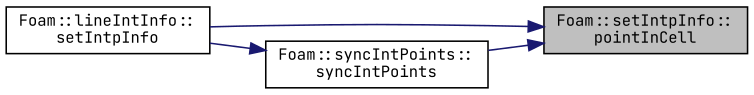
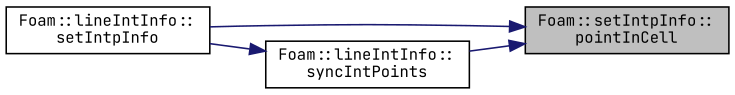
(377, 64) -> (368, 64)
